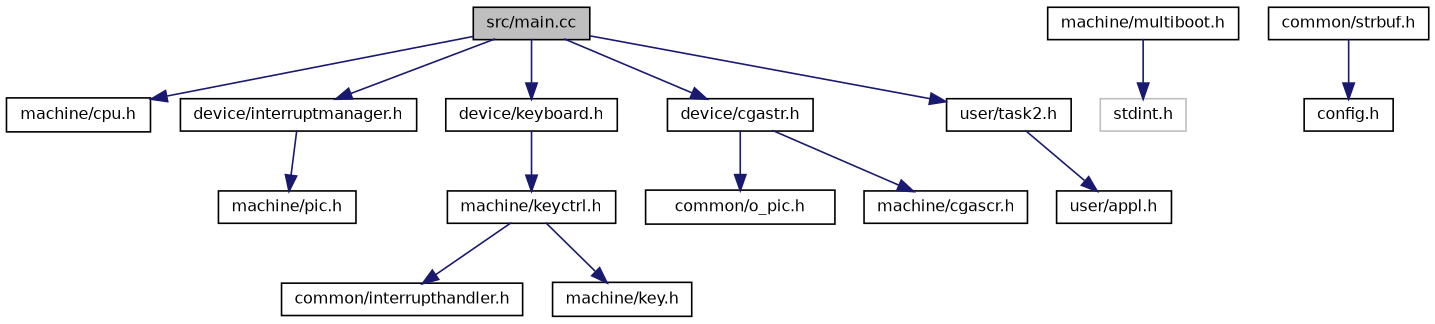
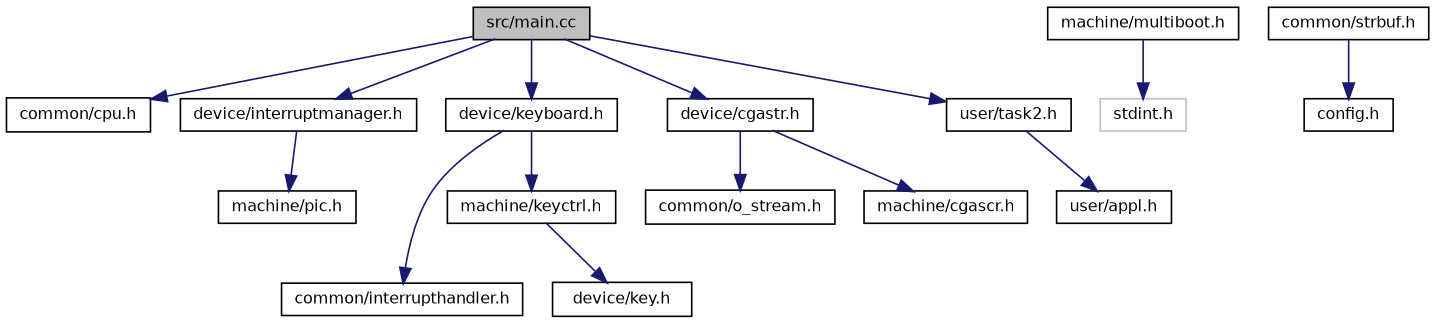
(78, 115) -> (78, 115)
(740, 207) -> (740, 207)
(474, 249) -> (436, 186)
(622, 299) -> (622, 299)
